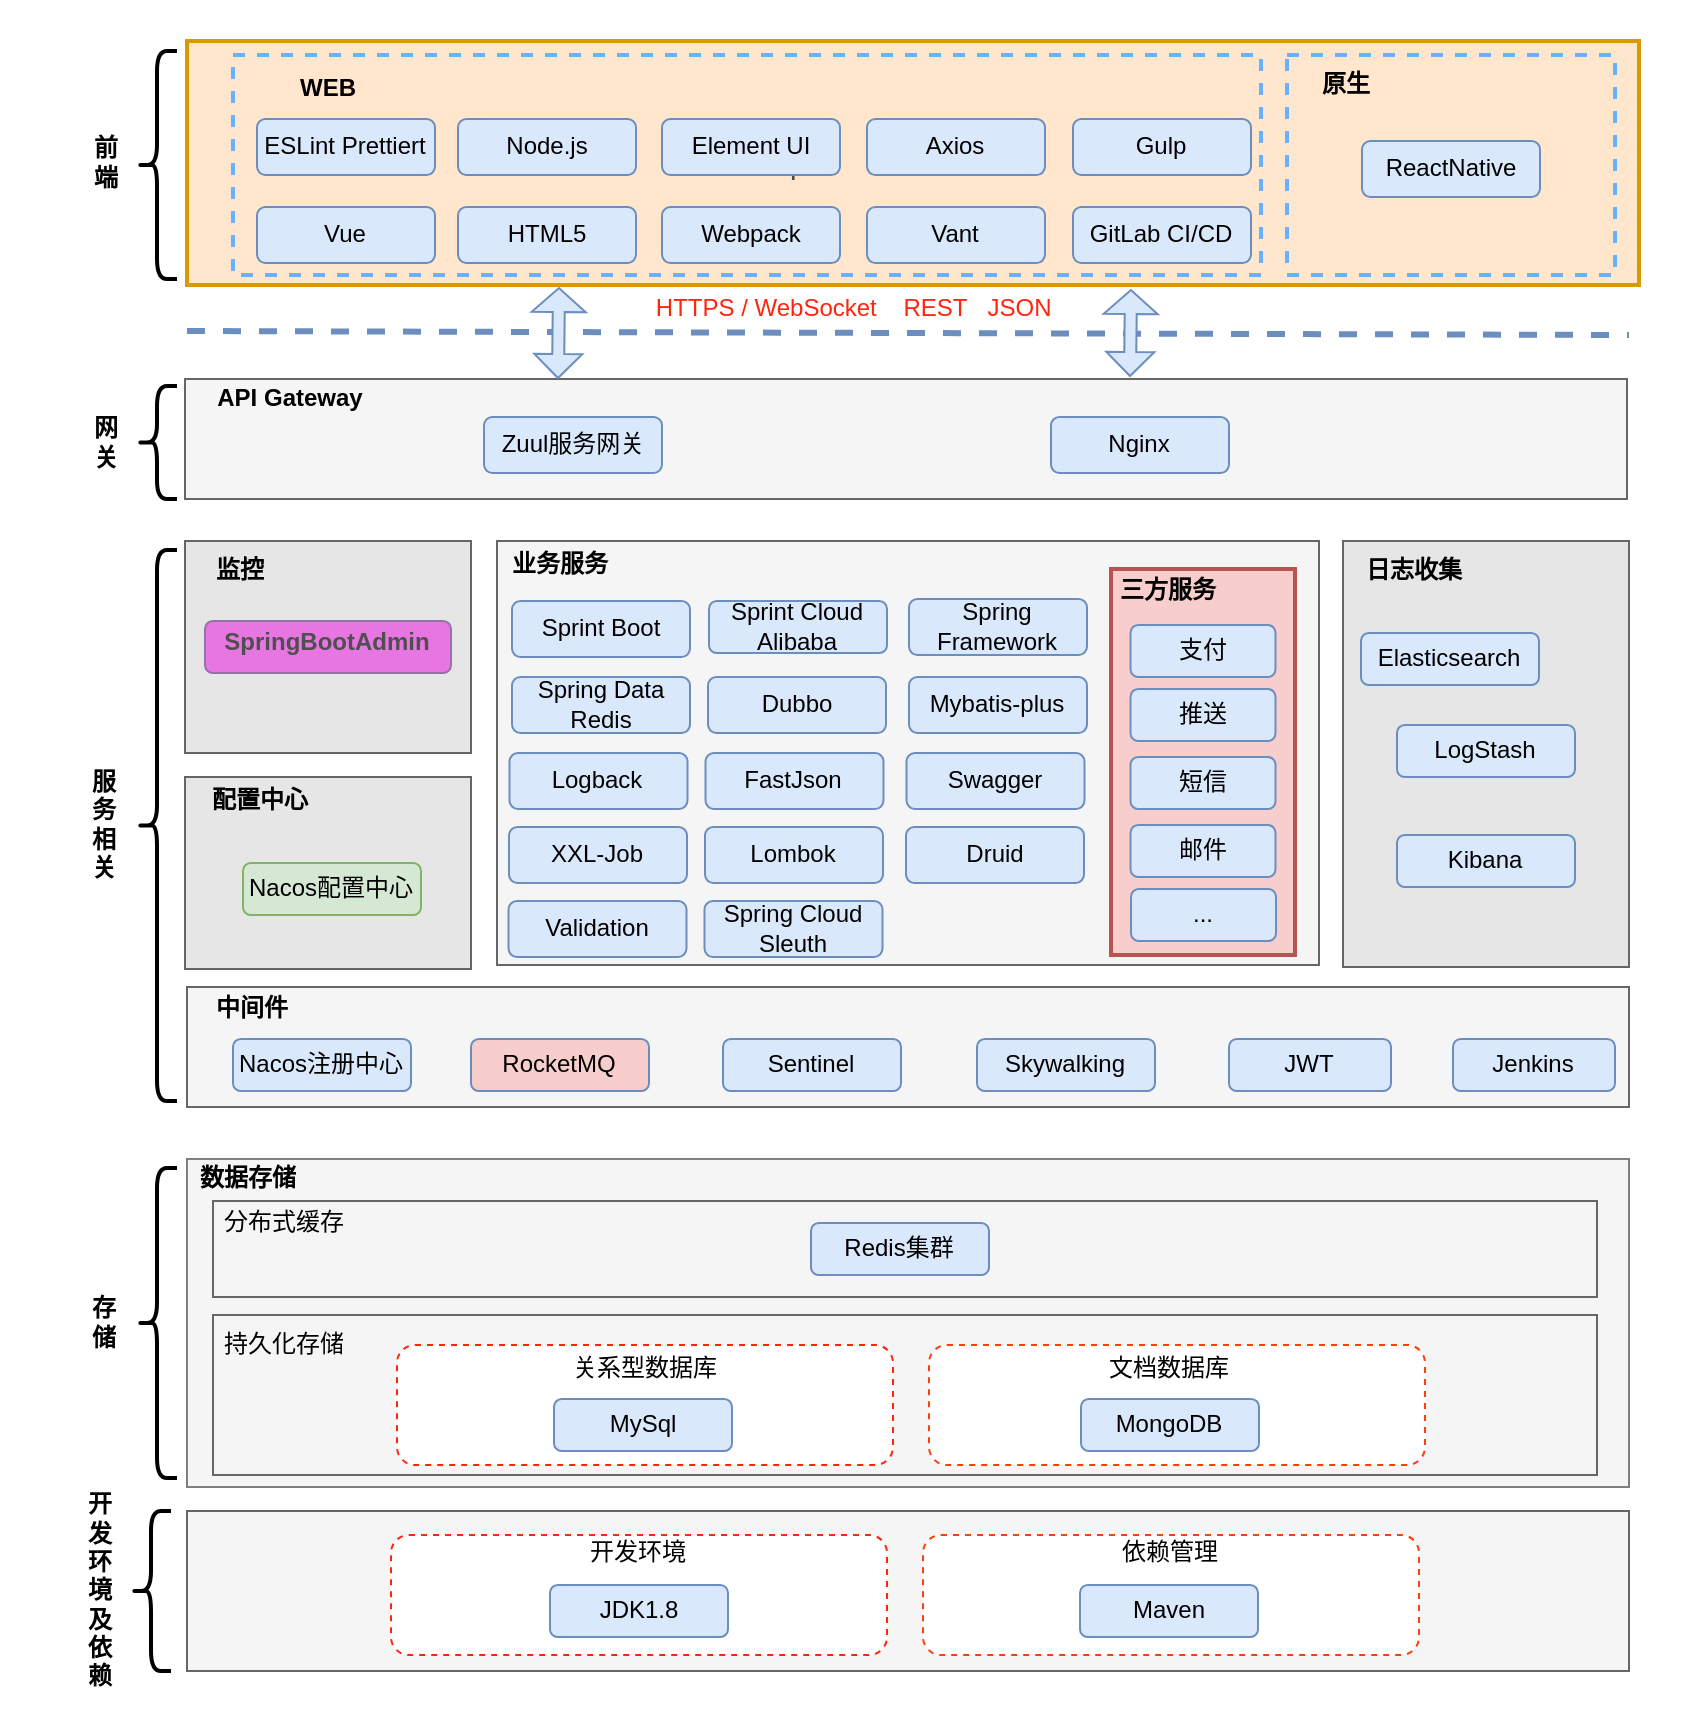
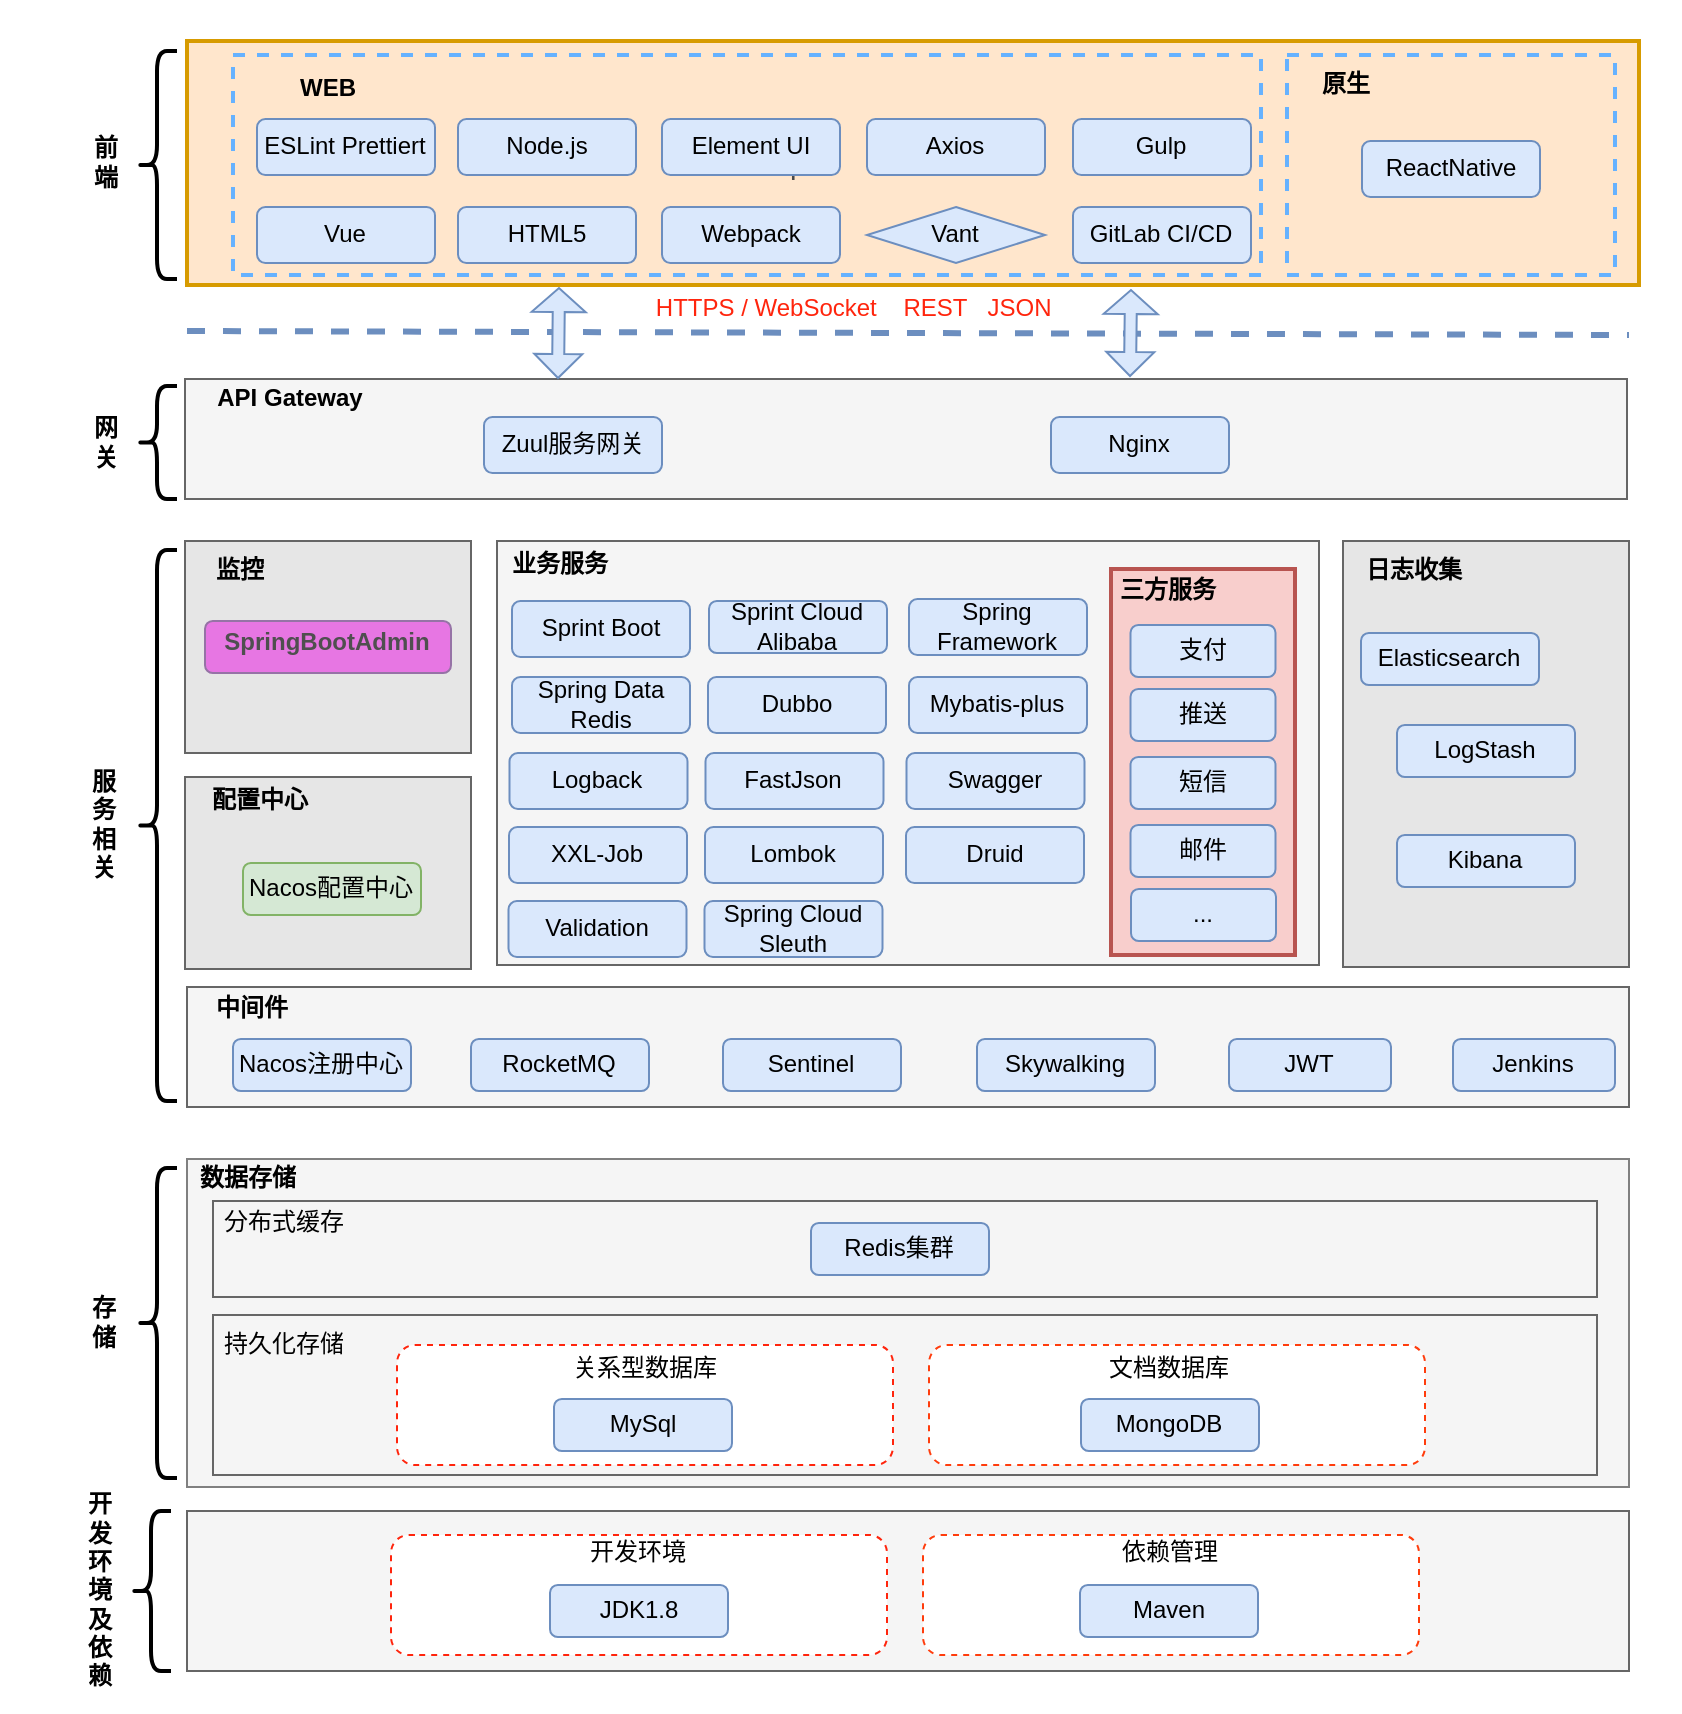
(956, 235) -> (956, 235)
(560, 1065) -> (560, 1065)
